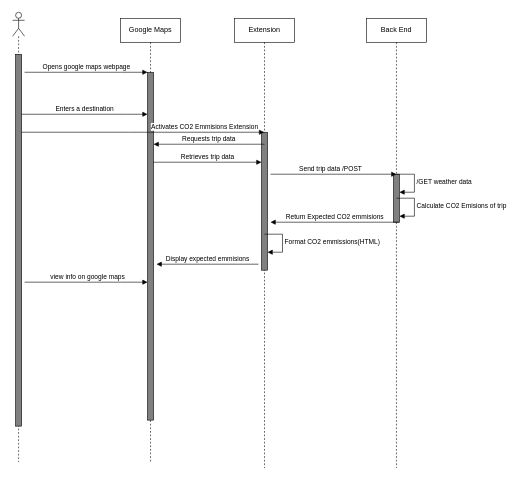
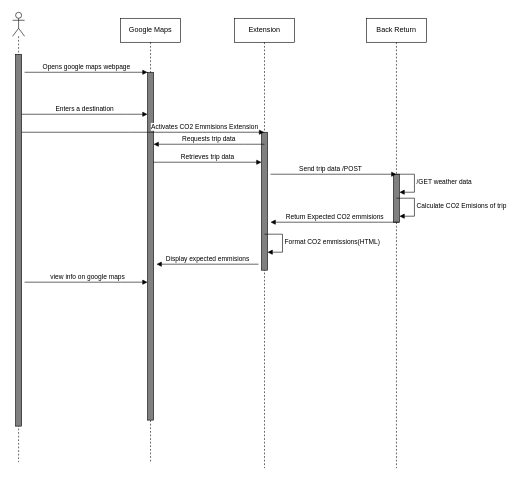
(396, 30) -> (396, 30)
